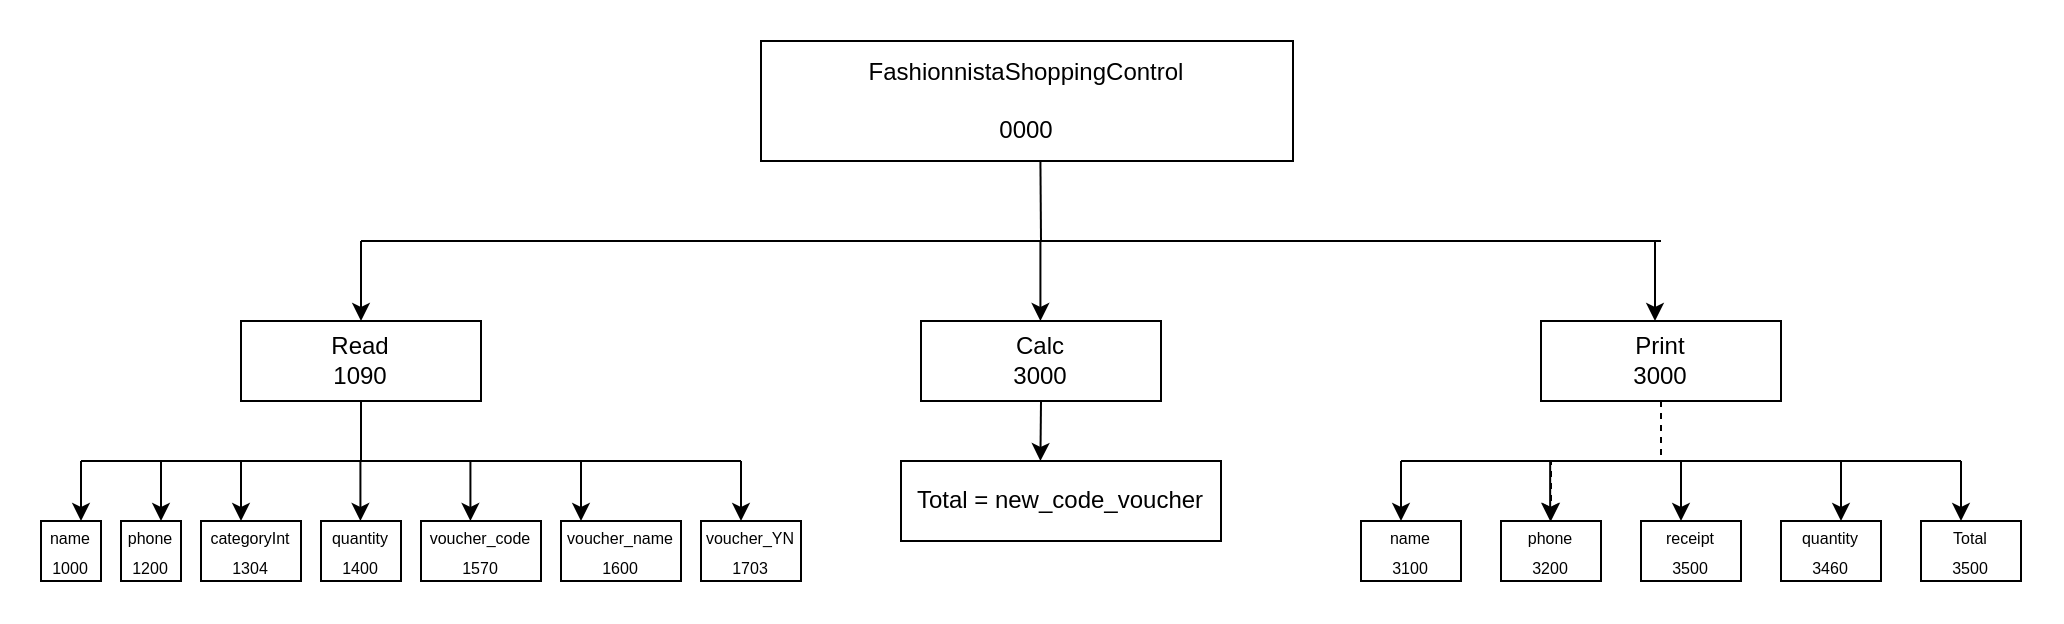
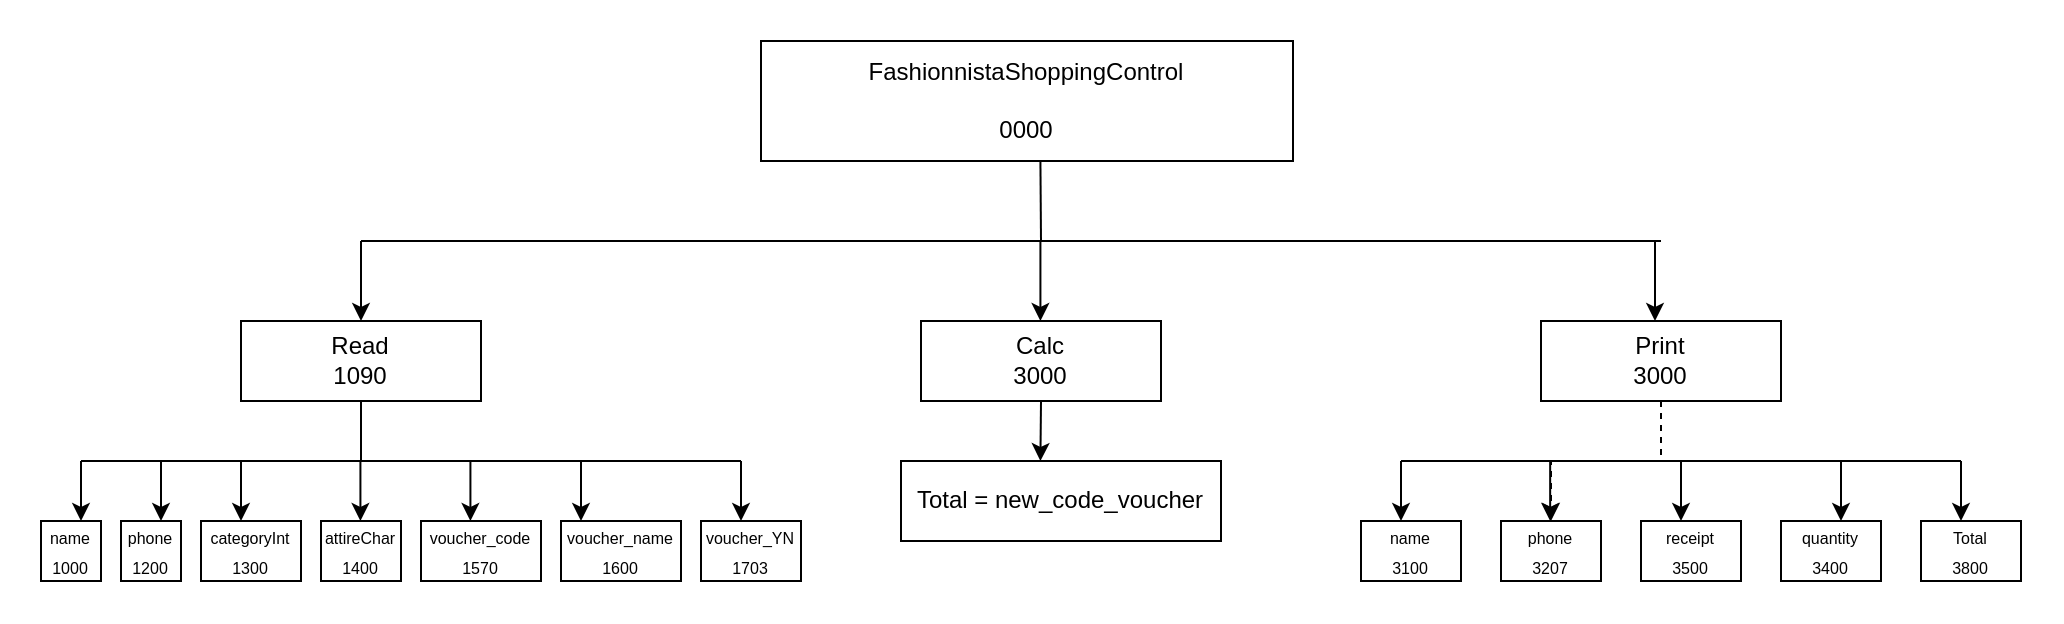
(251, 551) -> (251, 551)
(361, 551) -> (361, 551)
(1551, 551) -> (1551, 551)
(1831, 551) -> (1831, 551)
(1971, 551) -> (1971, 551)
